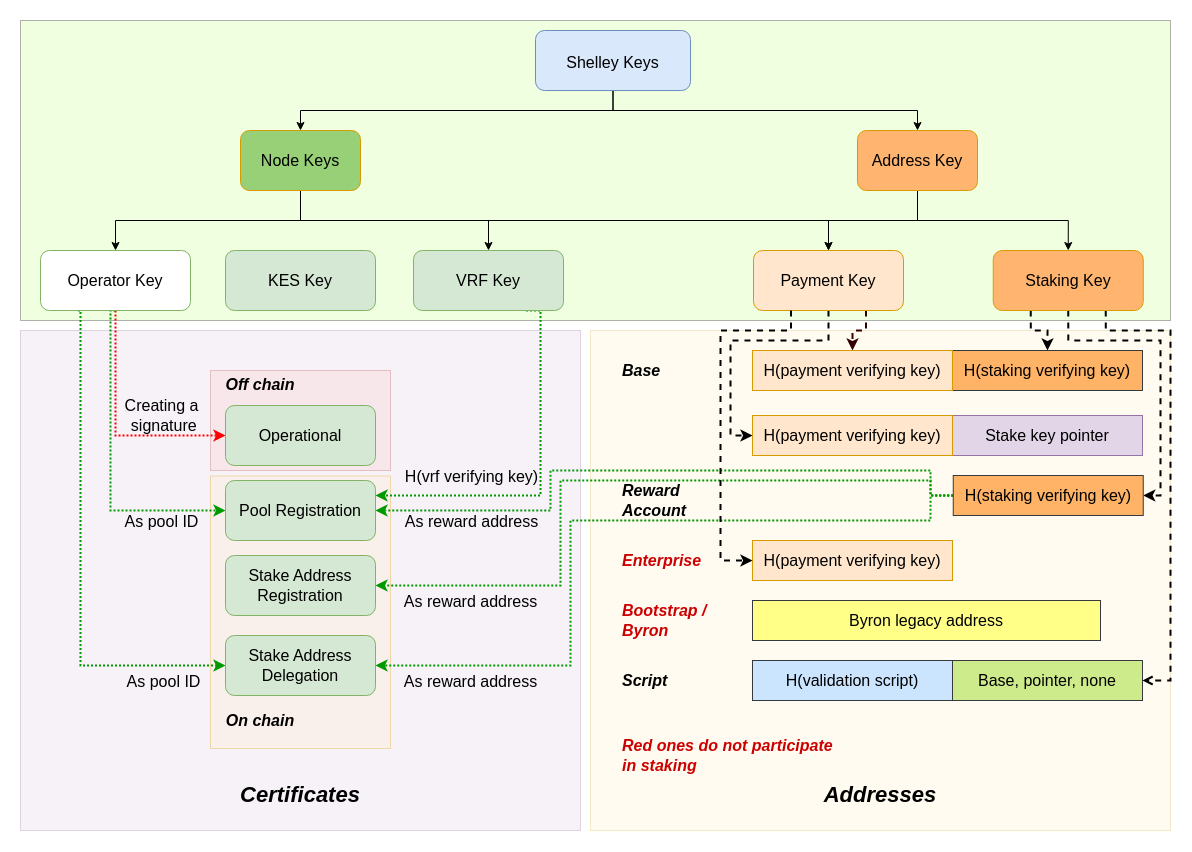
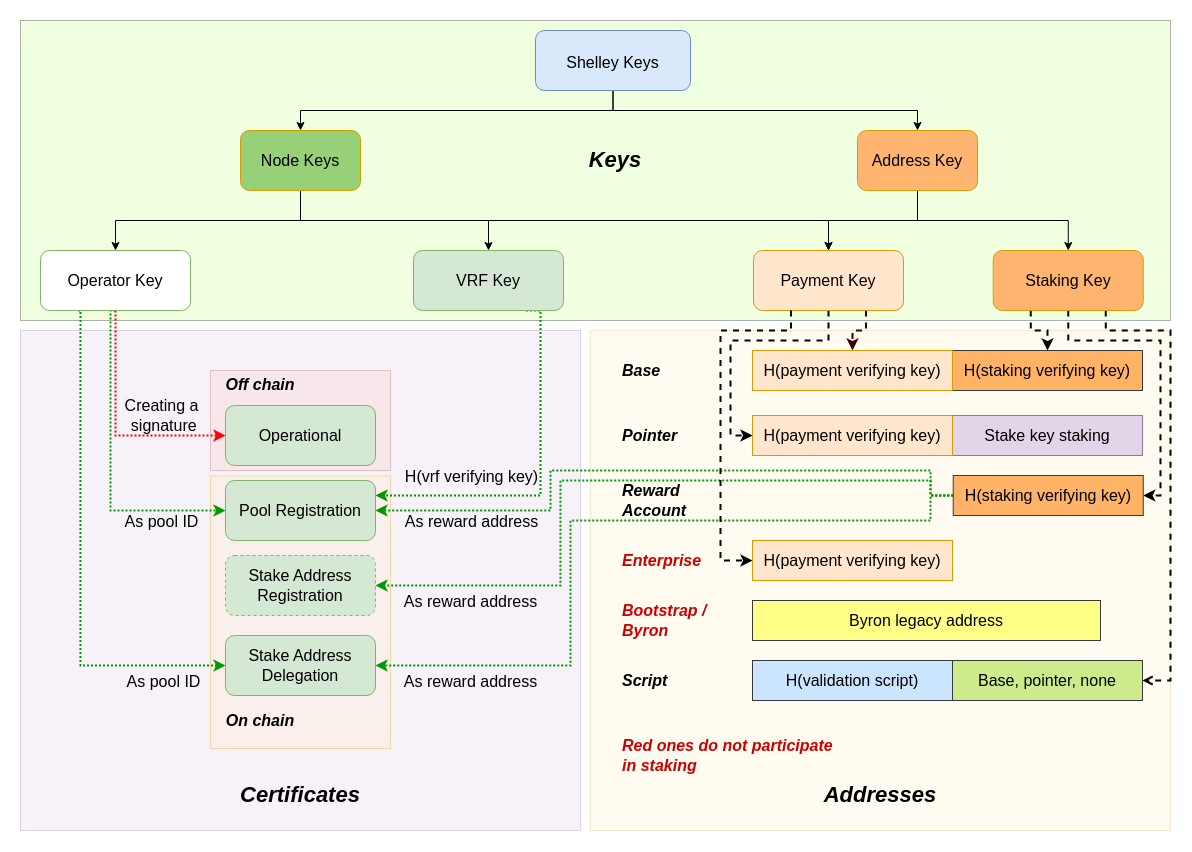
none -> (616, 161)
(301, 281) -> none
none -> (666, 436)
(1048, 436) -> (1048, 436)
(301, 586) -> (301, 586)
